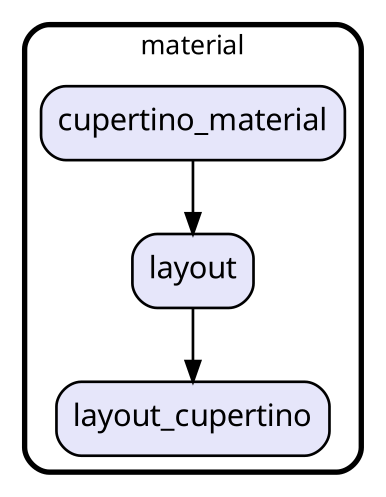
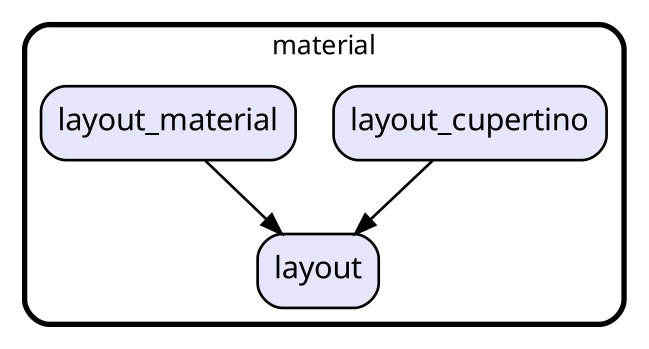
(193, 123) -> (168, 123)
(193, 335) -> (401, 190)
